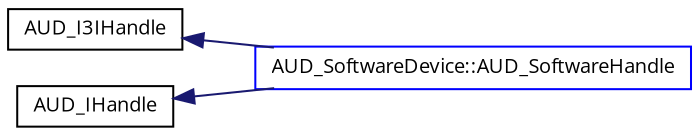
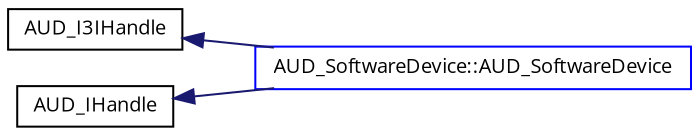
(473, 68) -> (473, 68)
